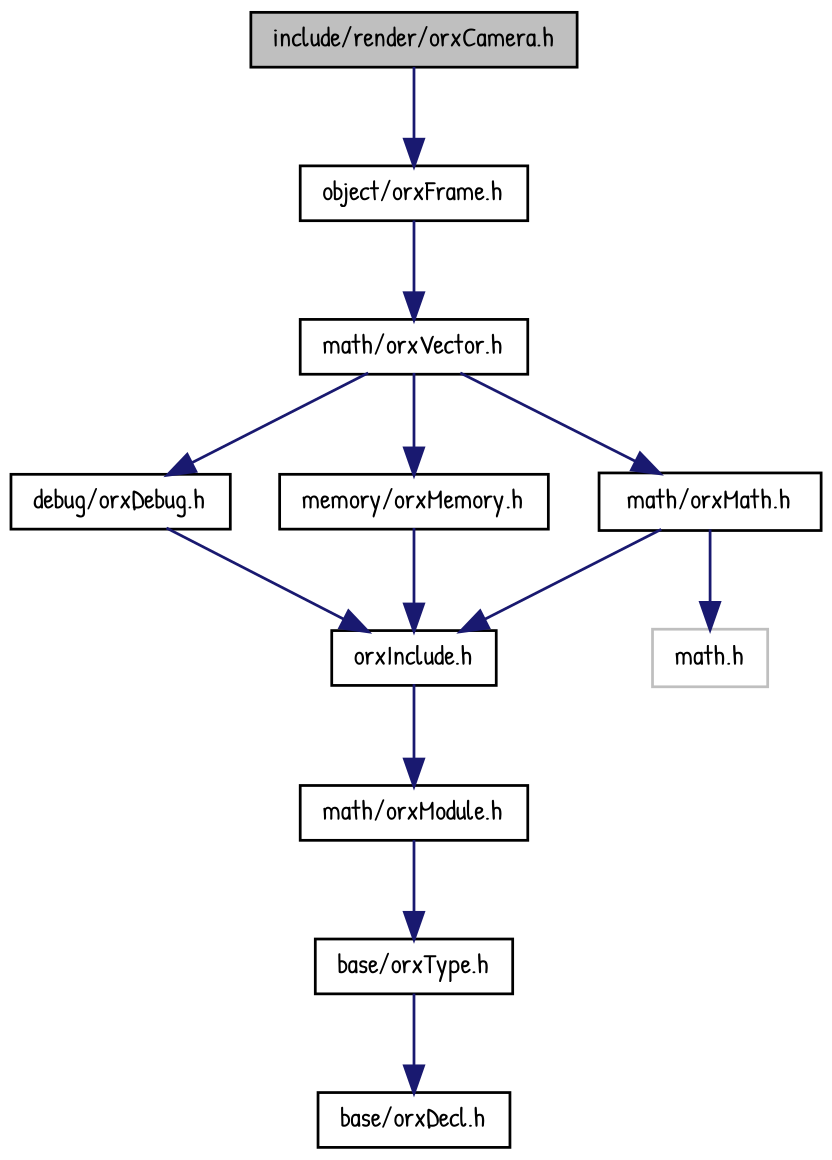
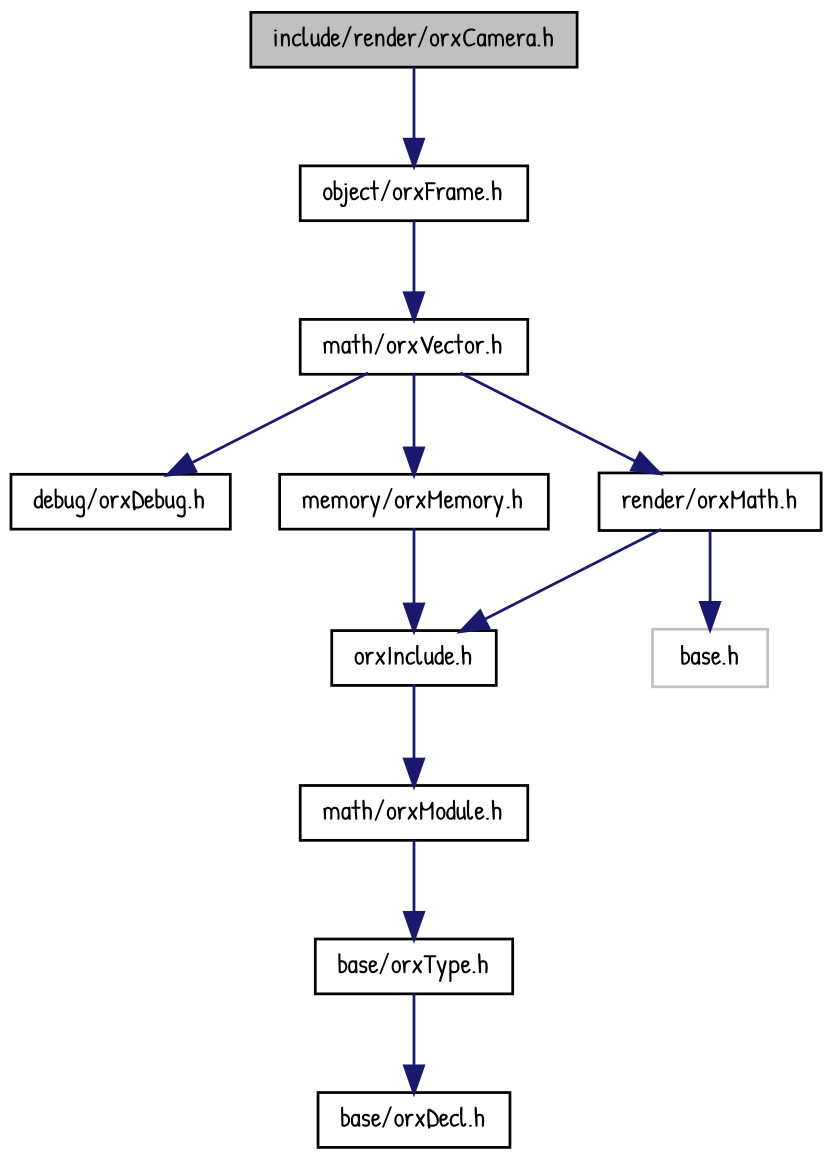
(710, 502) -> (710, 502)
(255, 574) -> none
(710, 658) -> (710, 658)
